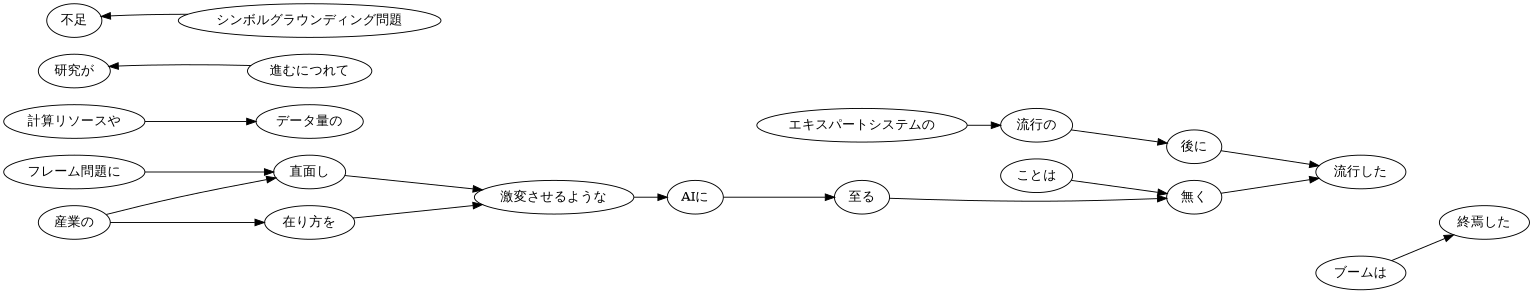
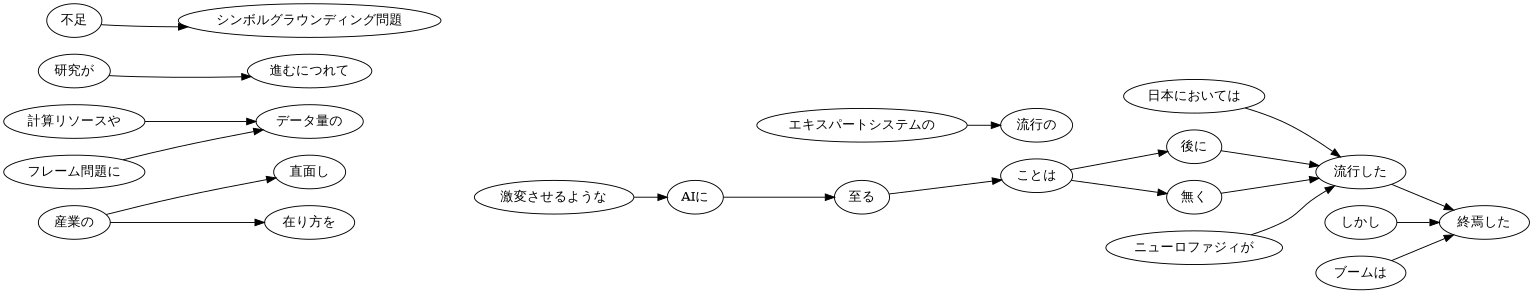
(149, 15) -> (140, 26)
(185, 65) -> (175, 77)
none -> (1194, 96)
(1115, 136) -> (1114, 161)
(205, 172) -> (188, 145)
(409, 182) -> none
none -> (1418, 195)
(1023, 201) -> (941, 188)
(413, 212) -> none
none -> (1361, 222)
none -> (1194, 248)
